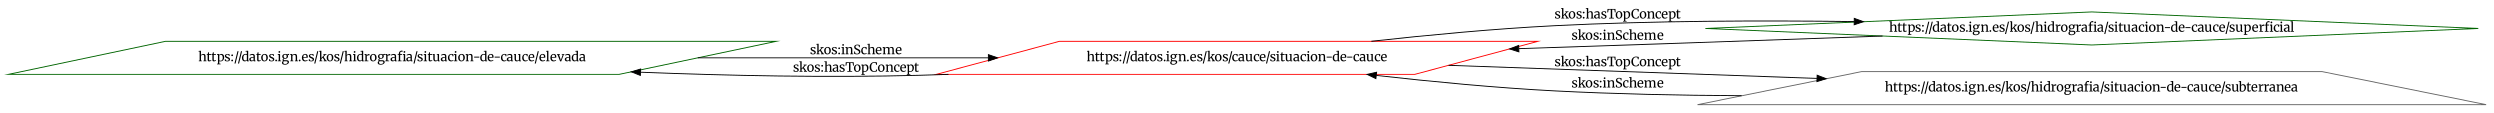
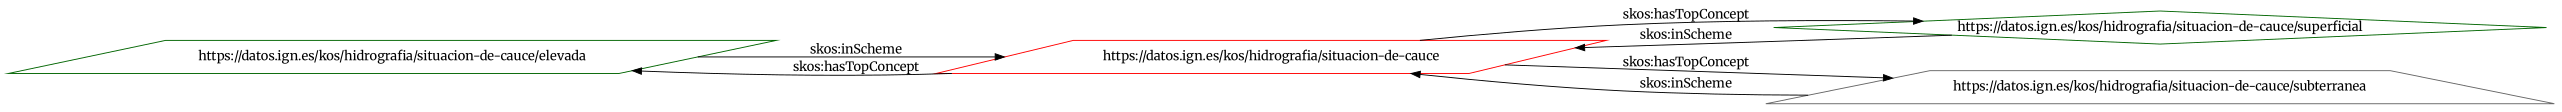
(1237, 58) -> (1271, 57)
